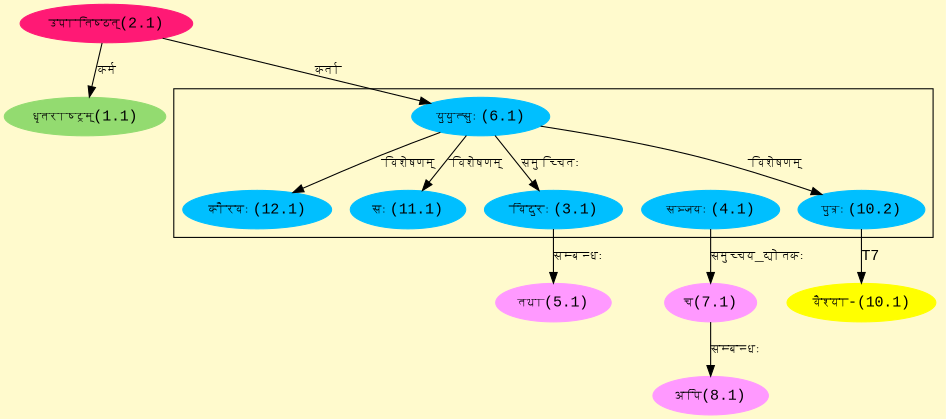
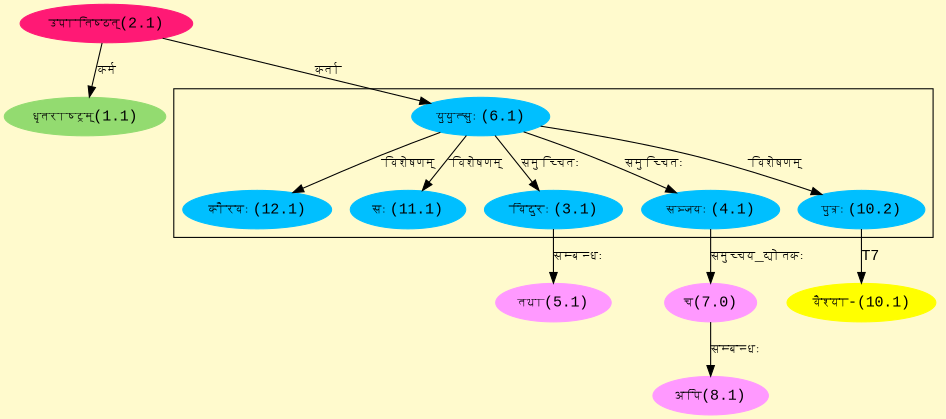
none -> (596, 158)
(711, 303) -> (711, 303)
